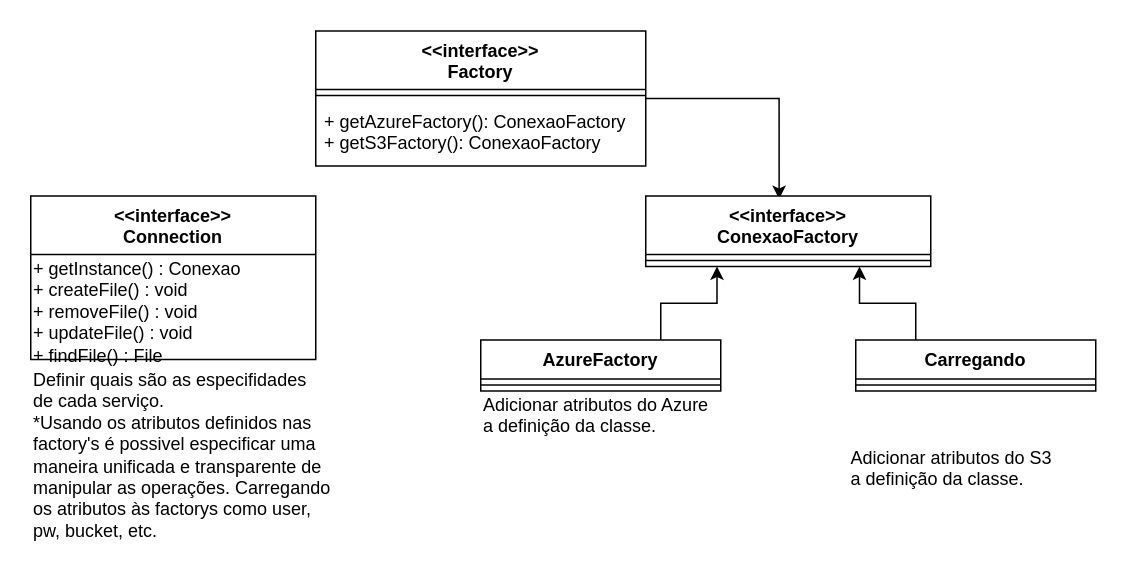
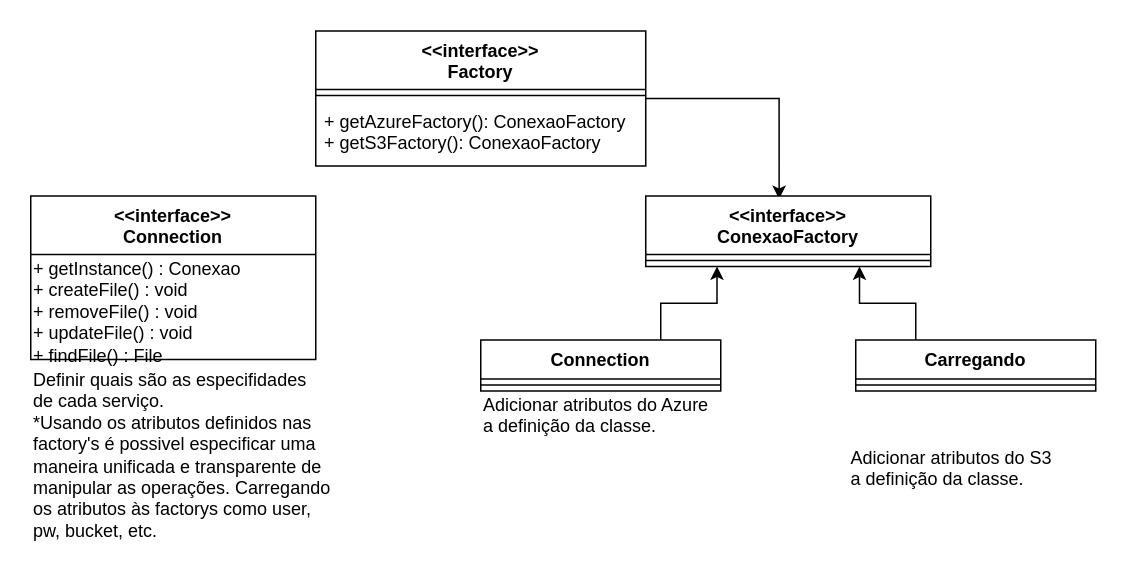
(600, 360) -> (600, 360)
